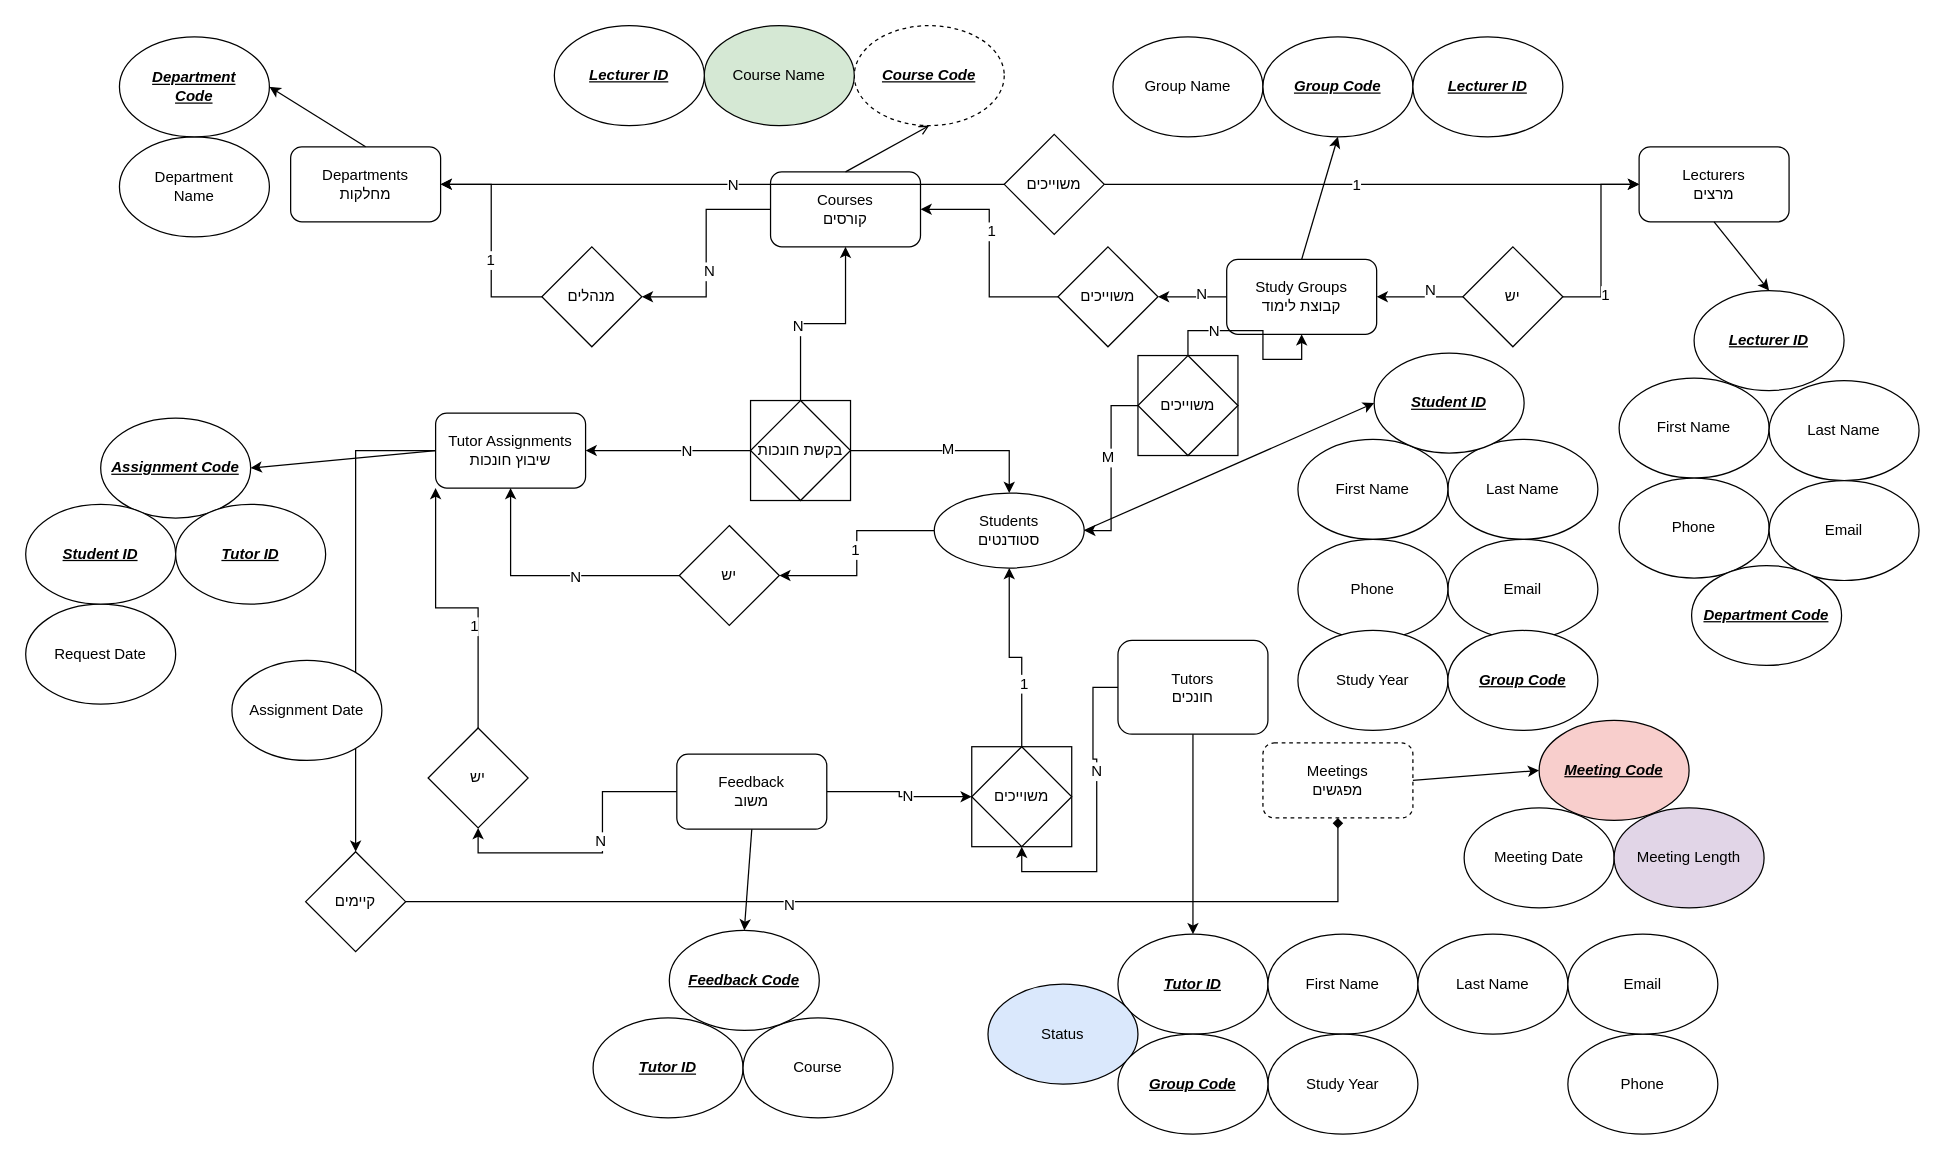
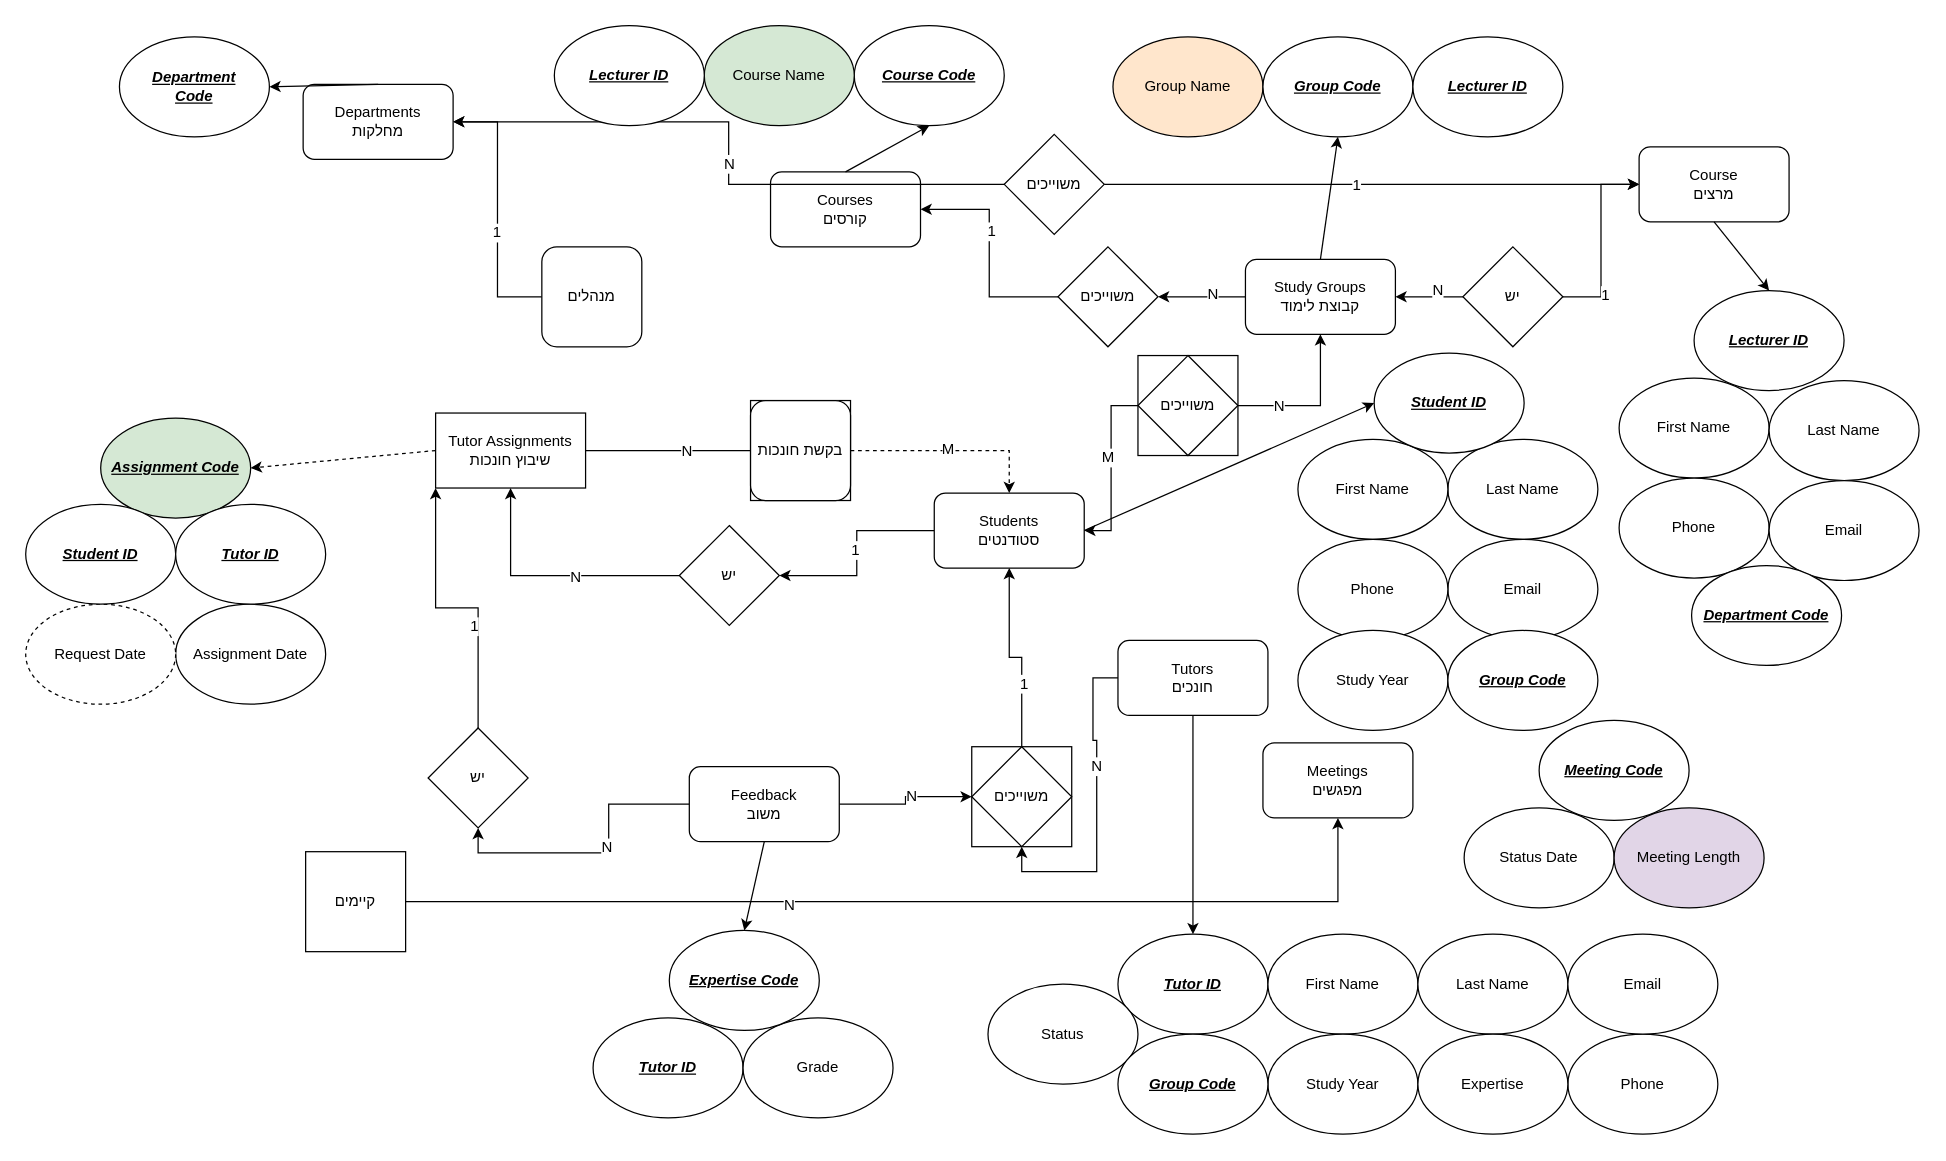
(929, 76) -> (929, 76)
(1188, 87) -> (1188, 87)
(923, 129) -> (921, 130)
(366, 184) -> (378, 122)
(1714, 184) -> (1714, 184)
(194, 187) -> none
(706, 249) -> none
(592, 297) -> (592, 297)
(1302, 297) -> (1321, 297)
(819, 324) -> none
(511, 451) -> (511, 451)
(596, 451) -> (592, 451)
(801, 451) -> (801, 451)
(896, 451) -> (896, 451)
(343, 459) -> (343, 459)
(176, 468) -> (176, 468)
(1009, 531) -> (1009, 531)
(356, 540) -> none
(101, 654) -> (101, 654)
(1193, 688) -> (1193, 678)
(307, 711) -> (251, 654)
(1614, 771) -> (1614, 771)
(1472, 776) -> none
(1338, 781) -> (1338, 781)
(752, 792) -> (764, 804)
(1338, 829) -> (1338, 828)
(1539, 858) -> (1539, 858)
(356, 902) -> (356, 902)
(744, 981) -> (744, 981)
(1063, 1034) -> (1063, 1034)
(818, 1068) -> (818, 1068)
none -> (1493, 1084)
